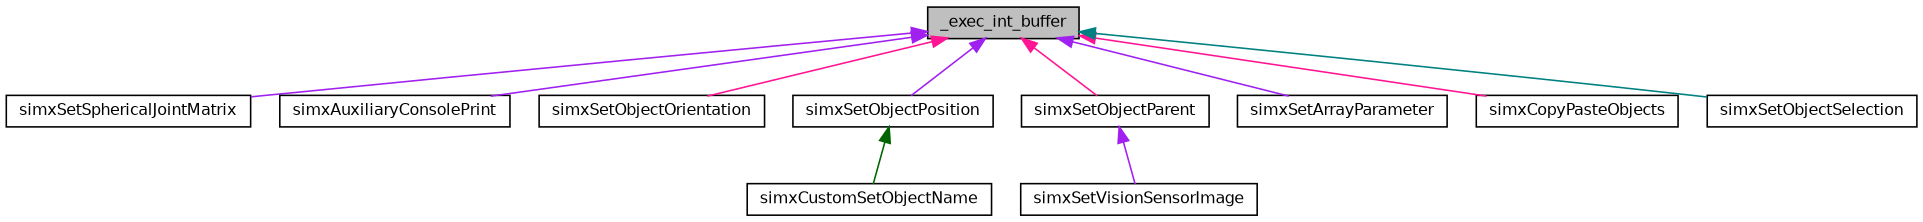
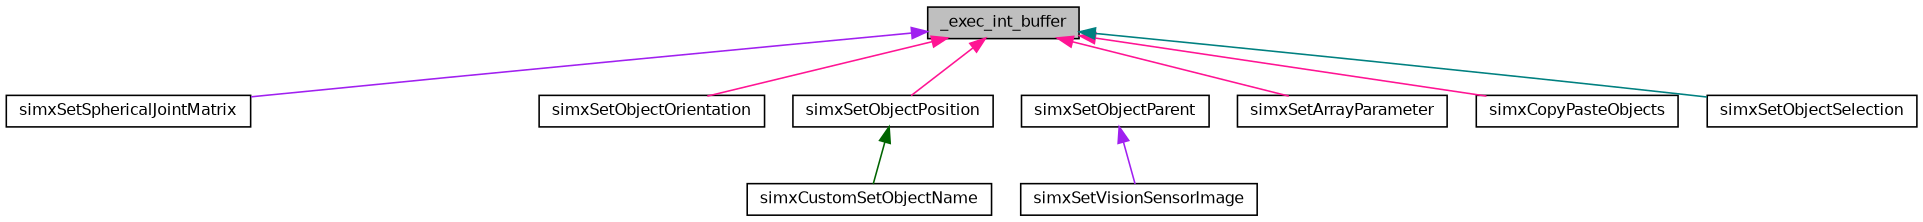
(1181, 69) -> (1181, 69)
(942, 72) -> (942, 72)
(1066, 72) -> none
(395, 111) -> none
